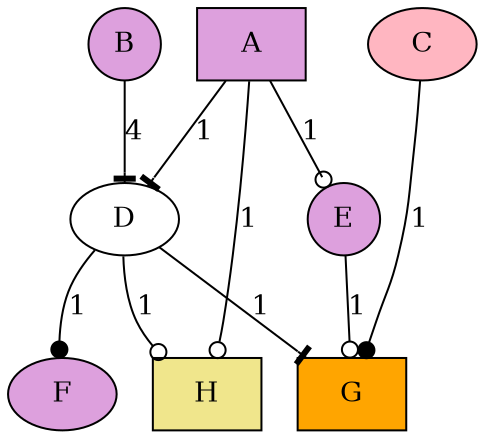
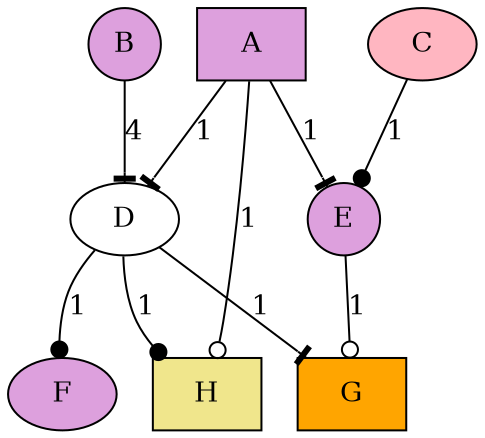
(296, 129) -> (296, 129)
(407, 214) -> (386, 125)
(130, 304) -> (130, 304)
